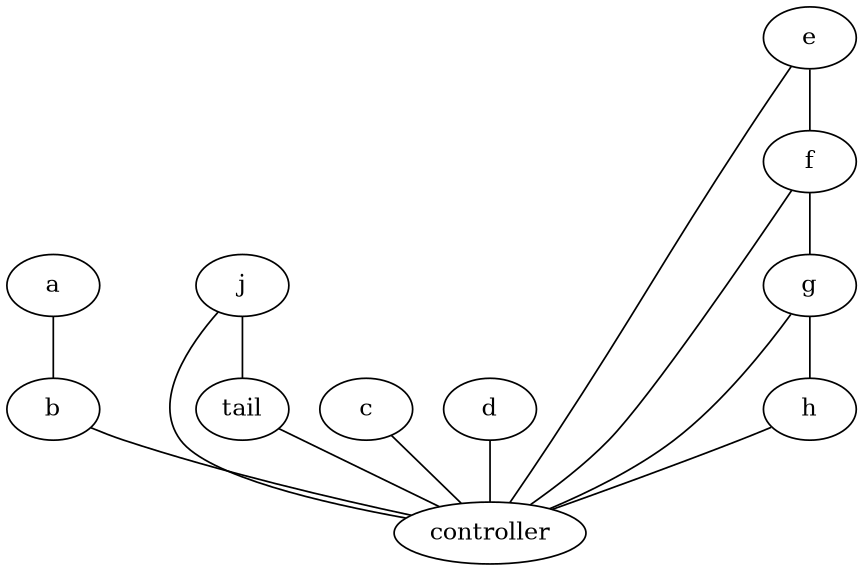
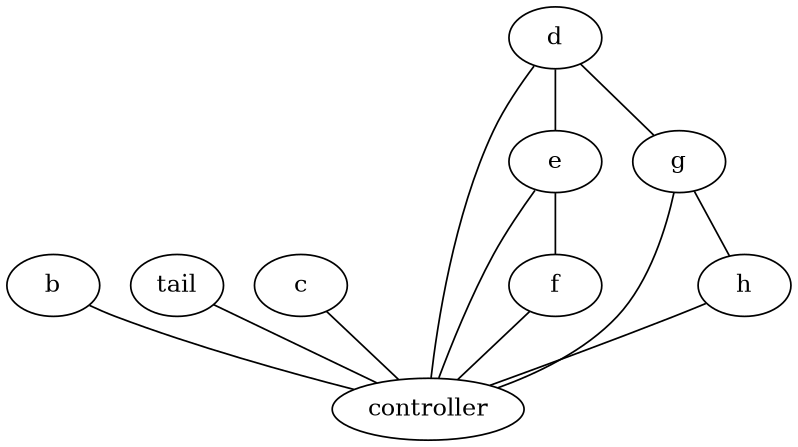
none -> (555, 100)
(810, 224) -> (617, 100)
(53, 285) -> none
(242, 285) -> none
